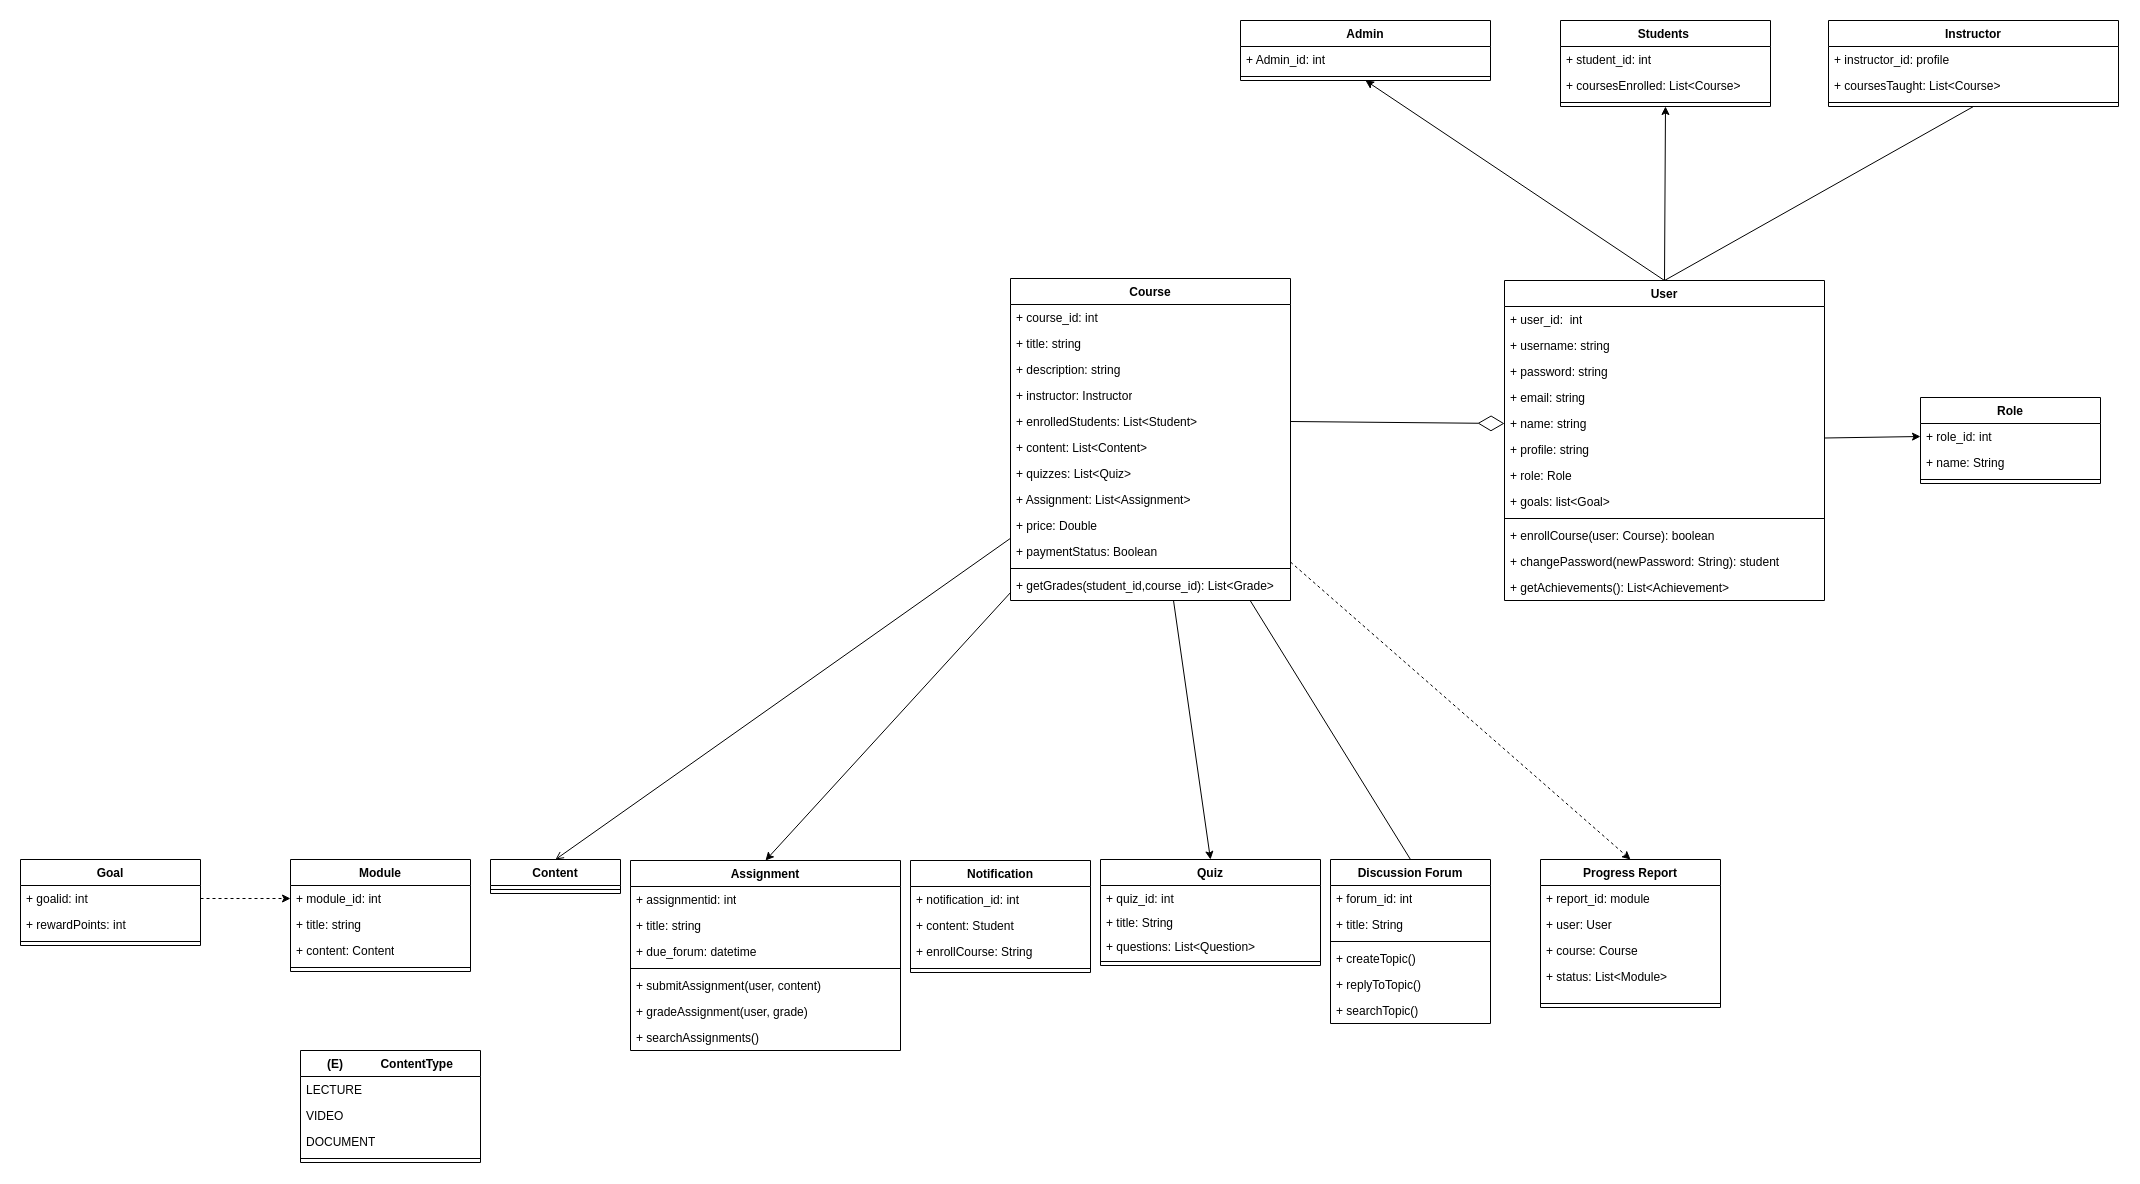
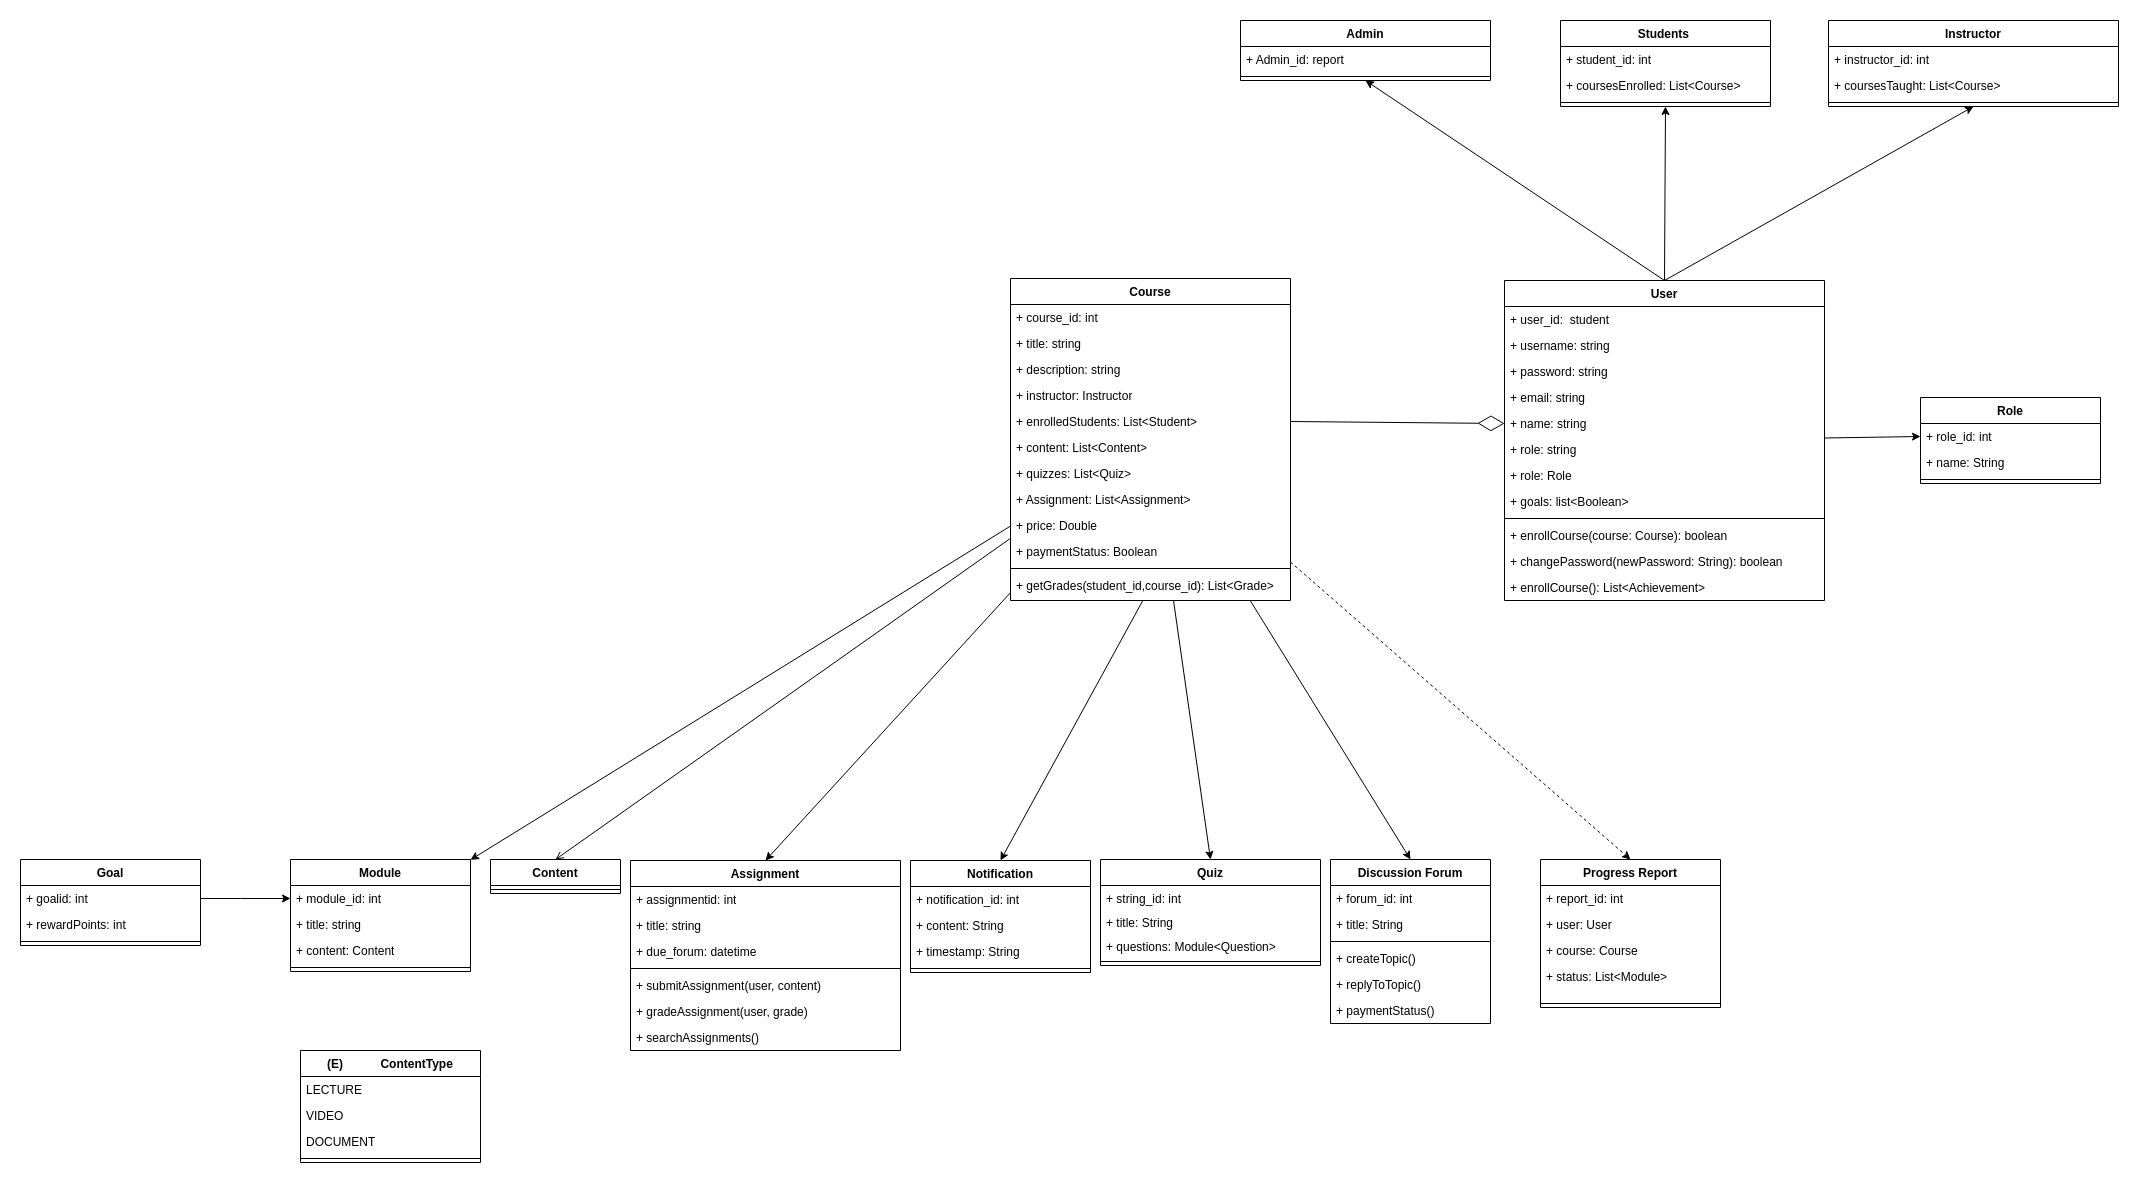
(1288, 61) -> (1299, 61)
(1904, 61) -> (1892, 61)
(1968, 109) -> (1967, 110)
(1553, 321) -> (1568, 321)
(1558, 451) -> (1550, 451)
(1563, 503) -> (1574, 503)
(1622, 537) -> (1629, 537)
(1656, 563) -> (1654, 563)
(1629, 589) -> (1617, 589)
none -> (742, 692)
none -> (1073, 729)
(1407, 854) -> (1406, 852)
(243, 899) -> (243, 899)
(1144, 900) -> (1151, 900)
(1603, 900) -> (1592, 900)
(972, 927) -> (967, 927)
(1188, 948) -> (1195, 948)
(981, 953) -> (973, 953)
(1384, 1012) -> (1392, 1012)
